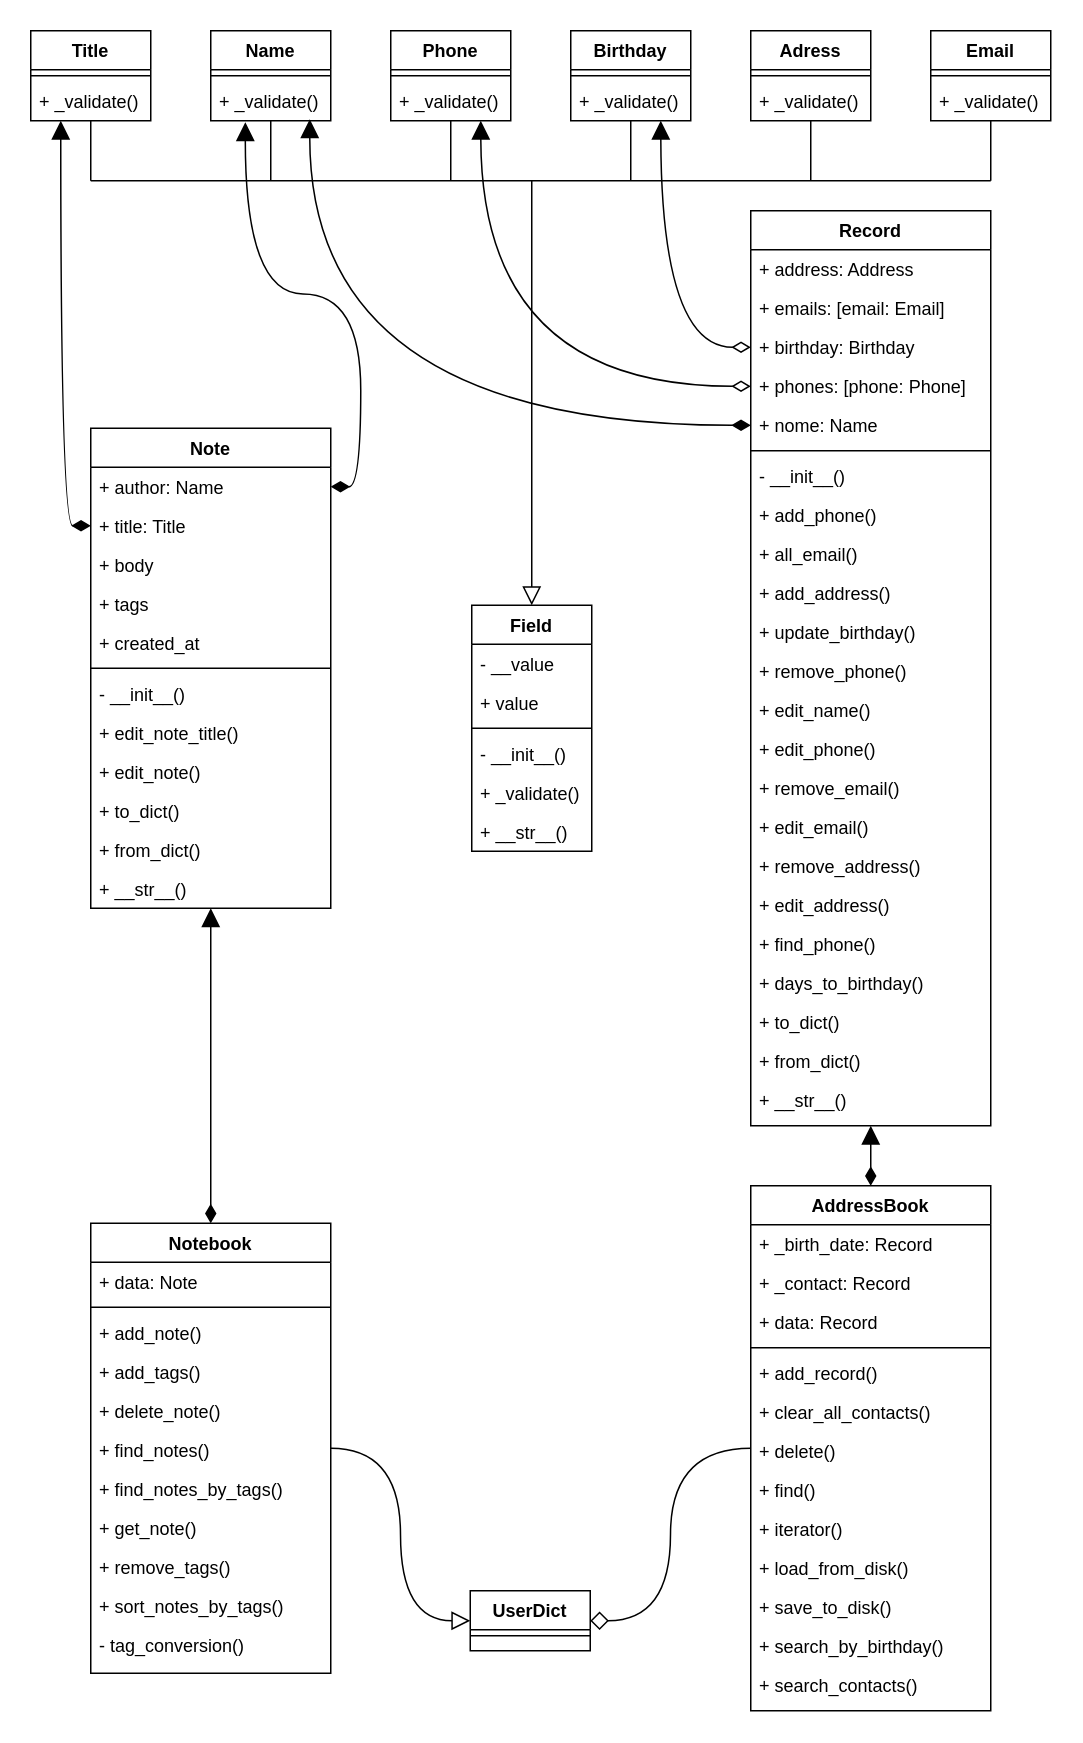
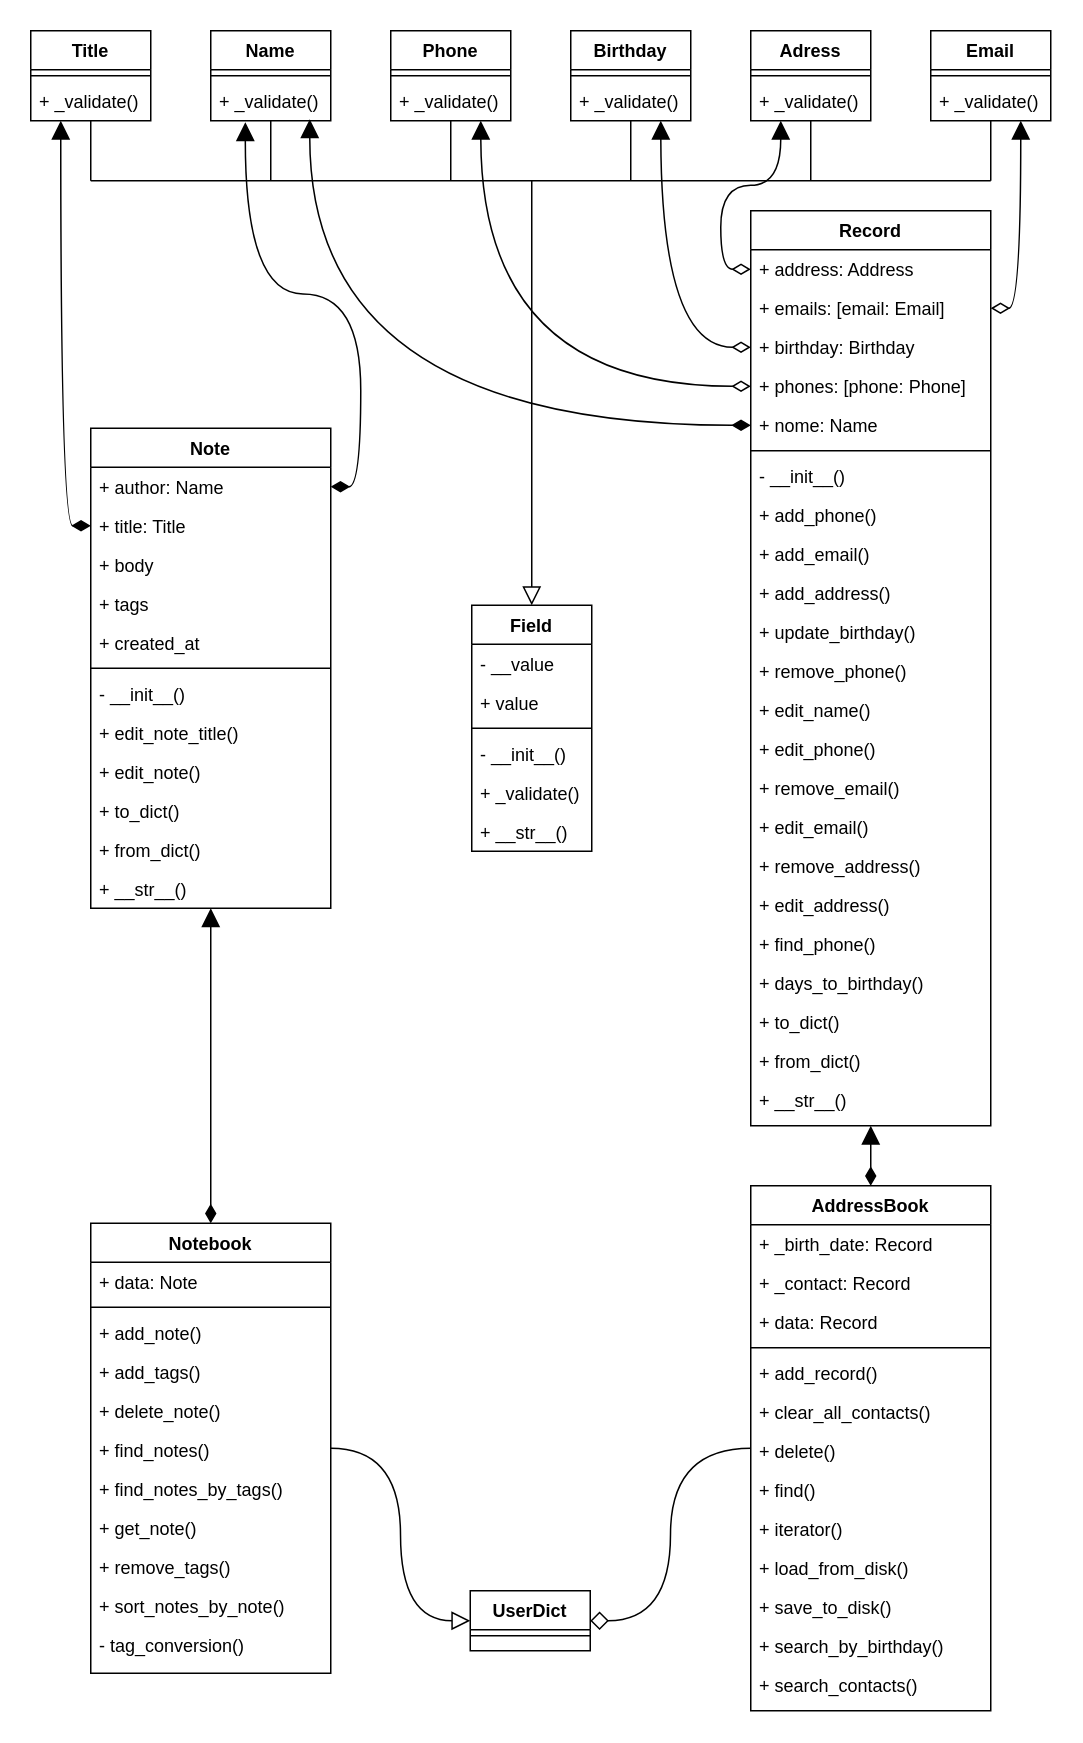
none -> (722, 215)
none -> (1020, 223)
(815, 555) -> (820, 555)
(210, 1607) -> (210, 1607)
